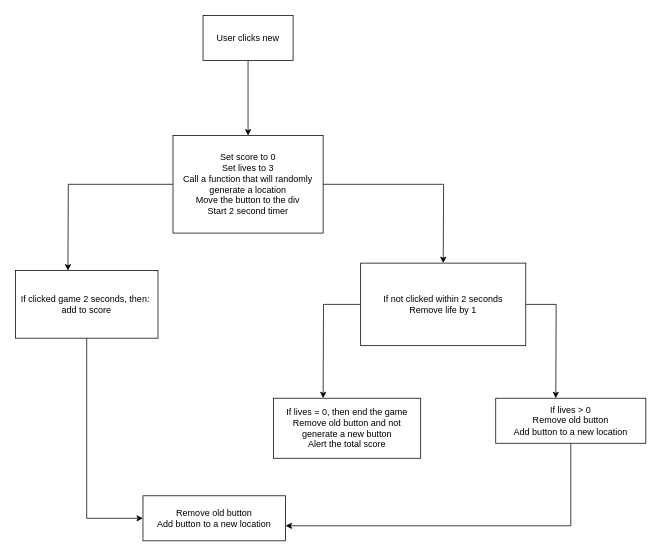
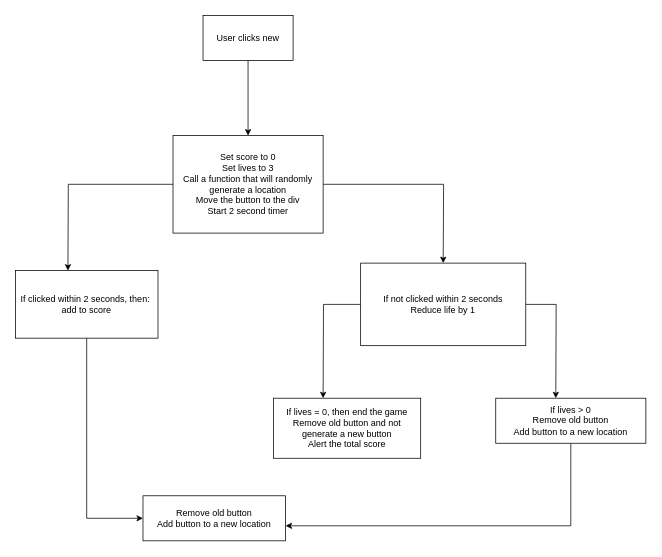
(87, 304) -> (87, 304)
(443, 304) -> (443, 304)
